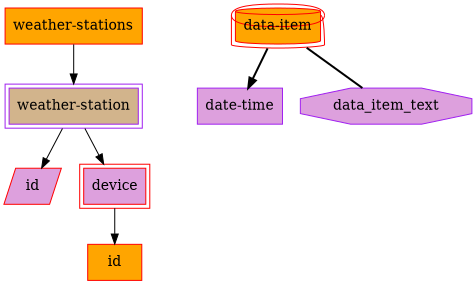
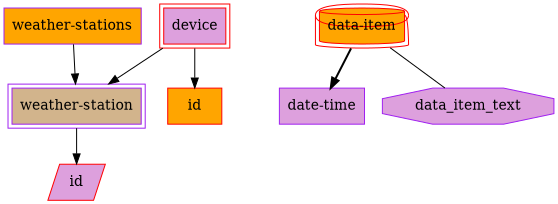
(74, 26) -> (73, 26)
(335, 68) -> (418, 68)
(92, 142) -> (140, 63)
